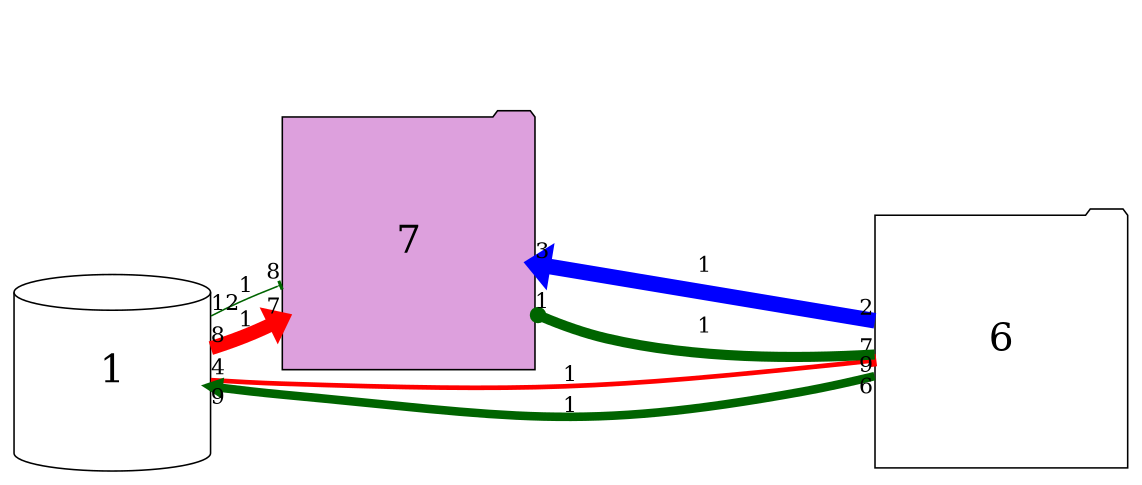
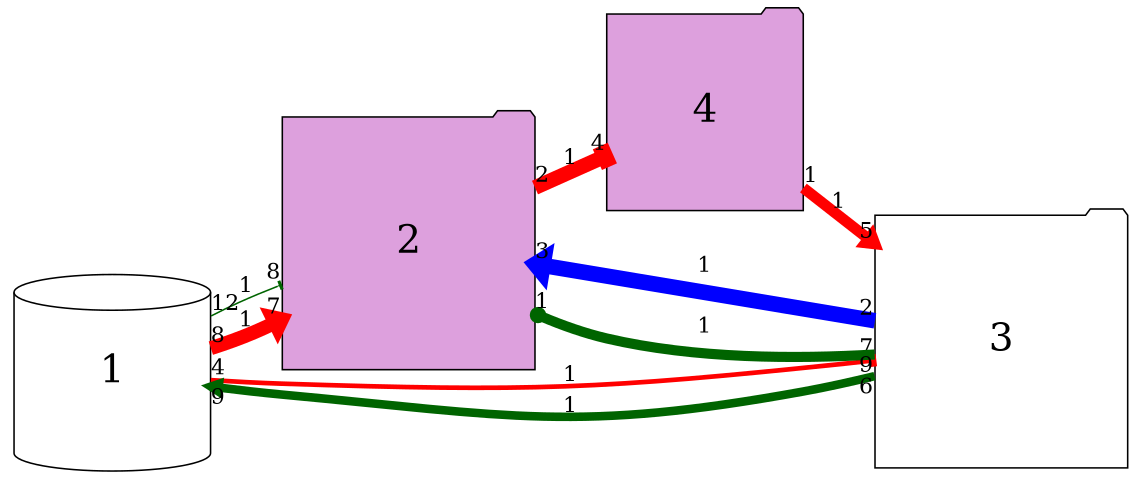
none -> (705, 112)
(409, 243) -> (409, 243)
(1001, 342) -> (1001, 342)
